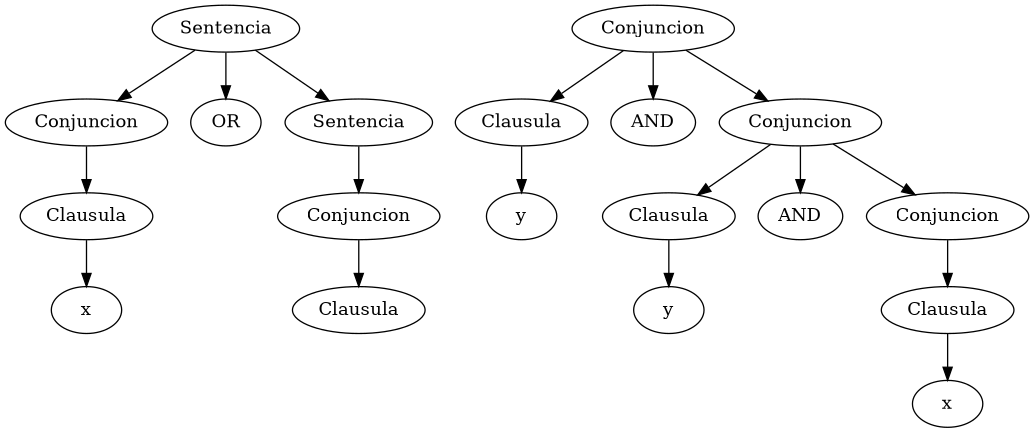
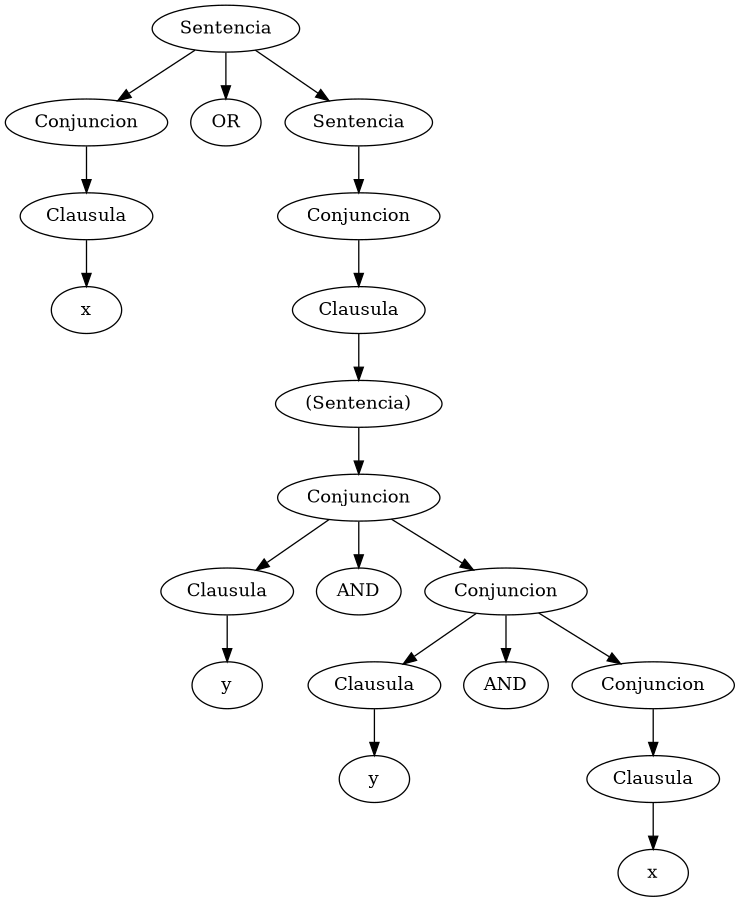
none -> (359, 404)
